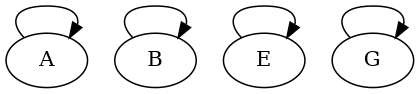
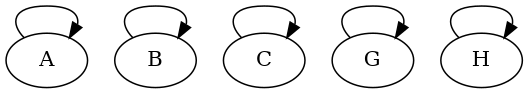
(264, 60) -> none
none -> (264, 60)
none -> (482, 60)
